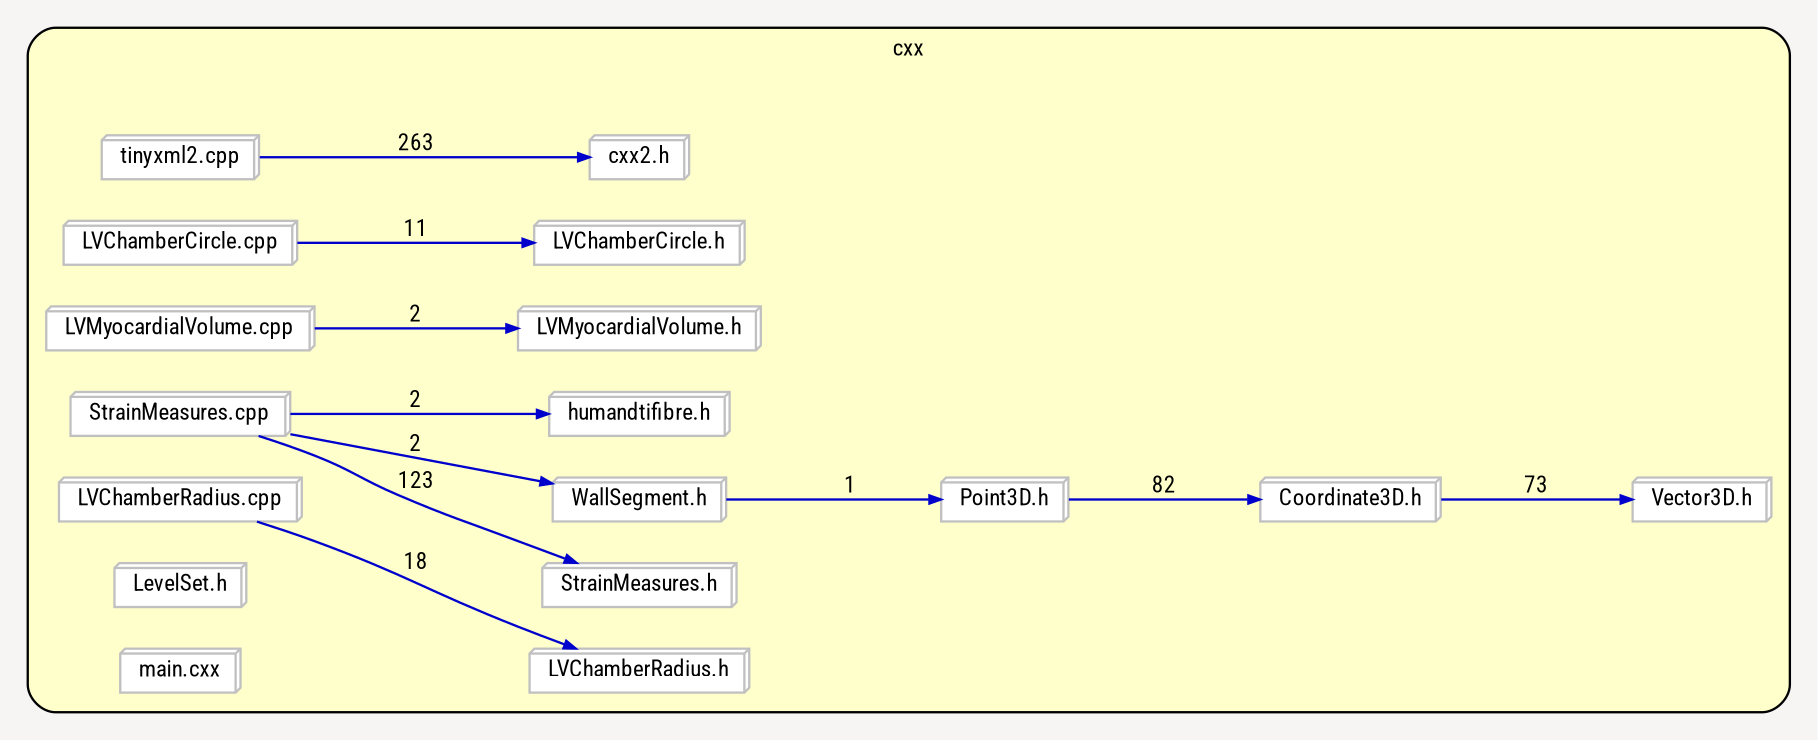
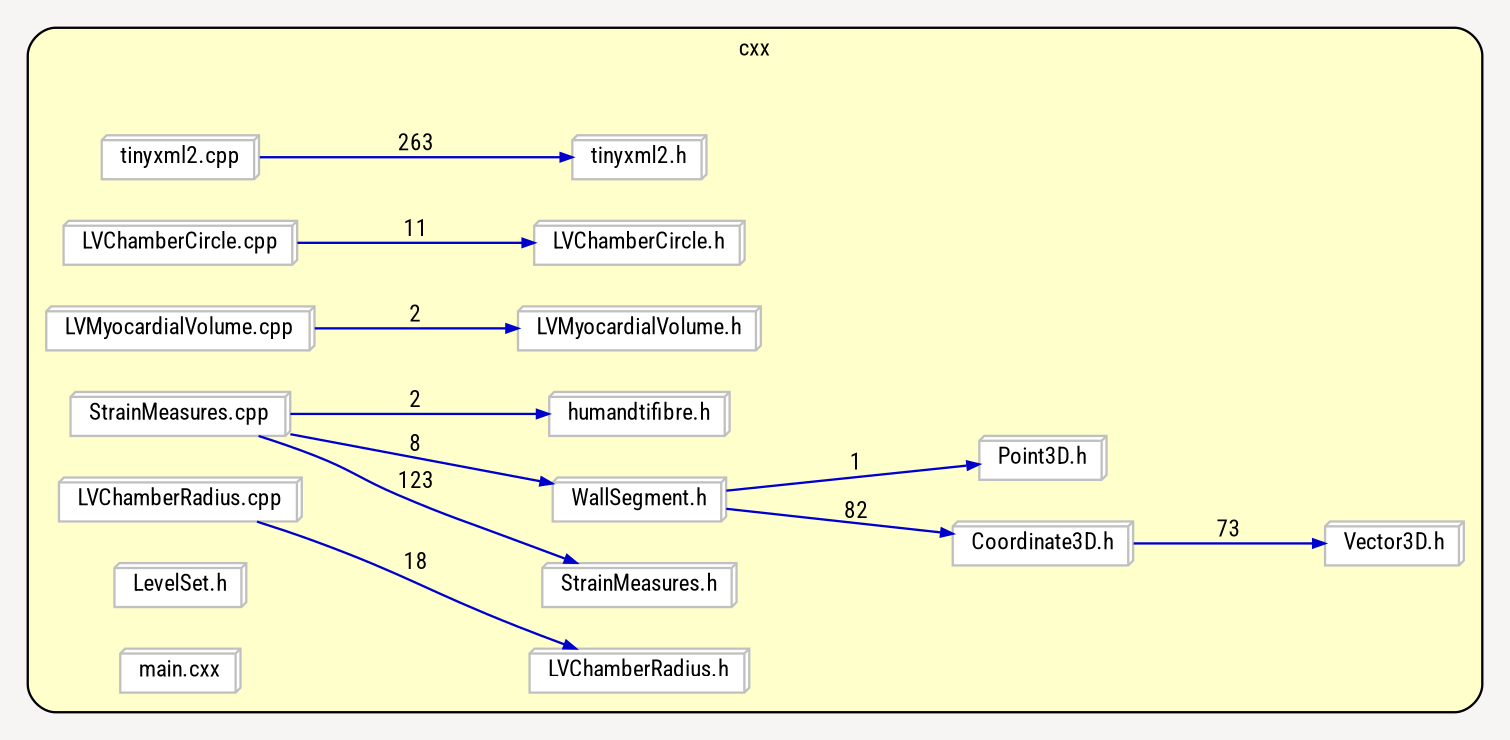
(639, 157) -> (639, 157)
(416, 445) -> (416, 445)
(1158, 500) -> (833, 521)
